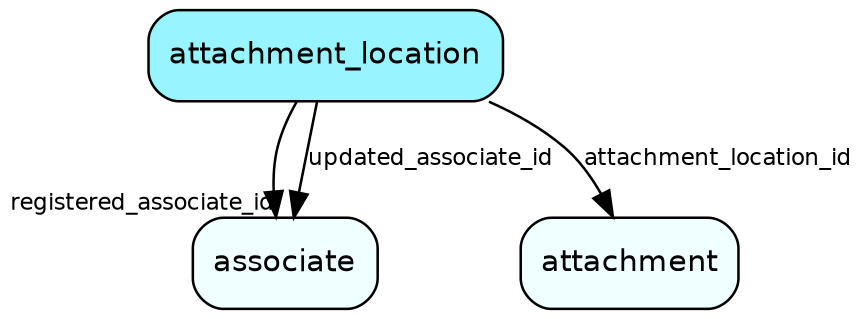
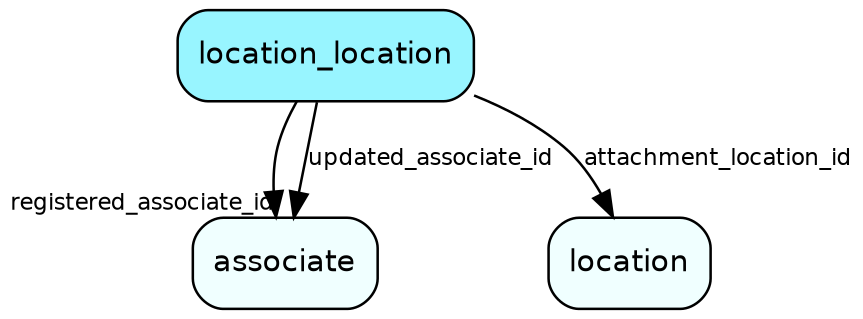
(326, 56) -> (326, 56)
(630, 263) -> (630, 263)
